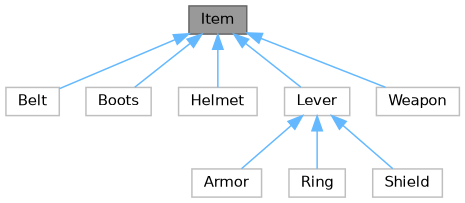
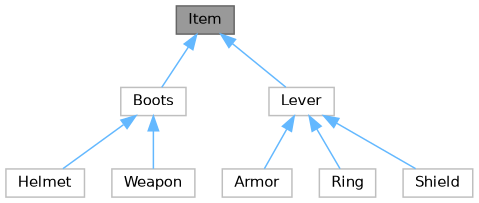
(323, 63) -> (153, 150)
(218, 68) -> (93, 147)
(33, 102) -> none
